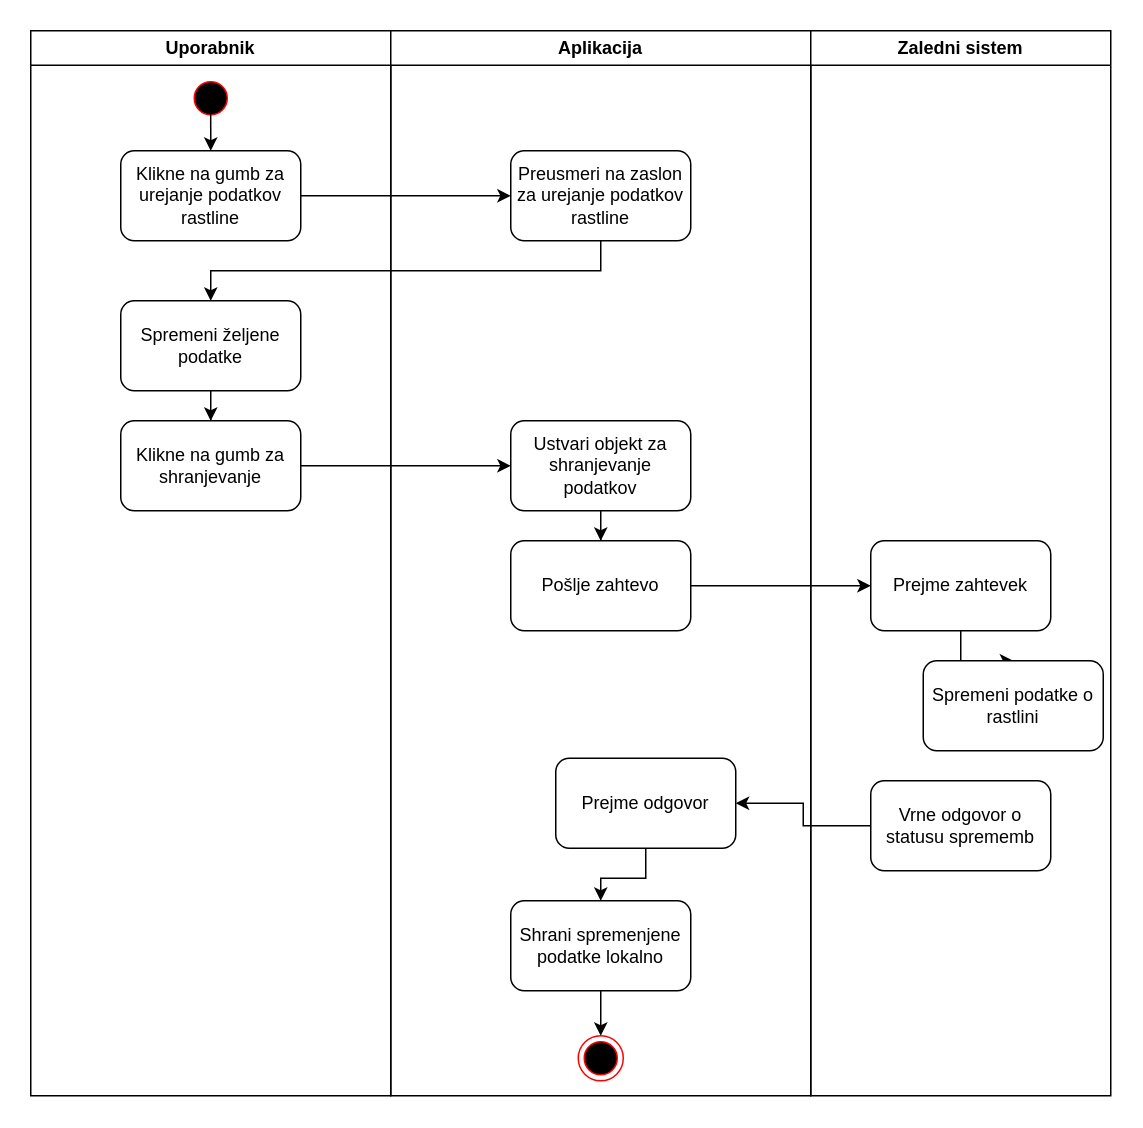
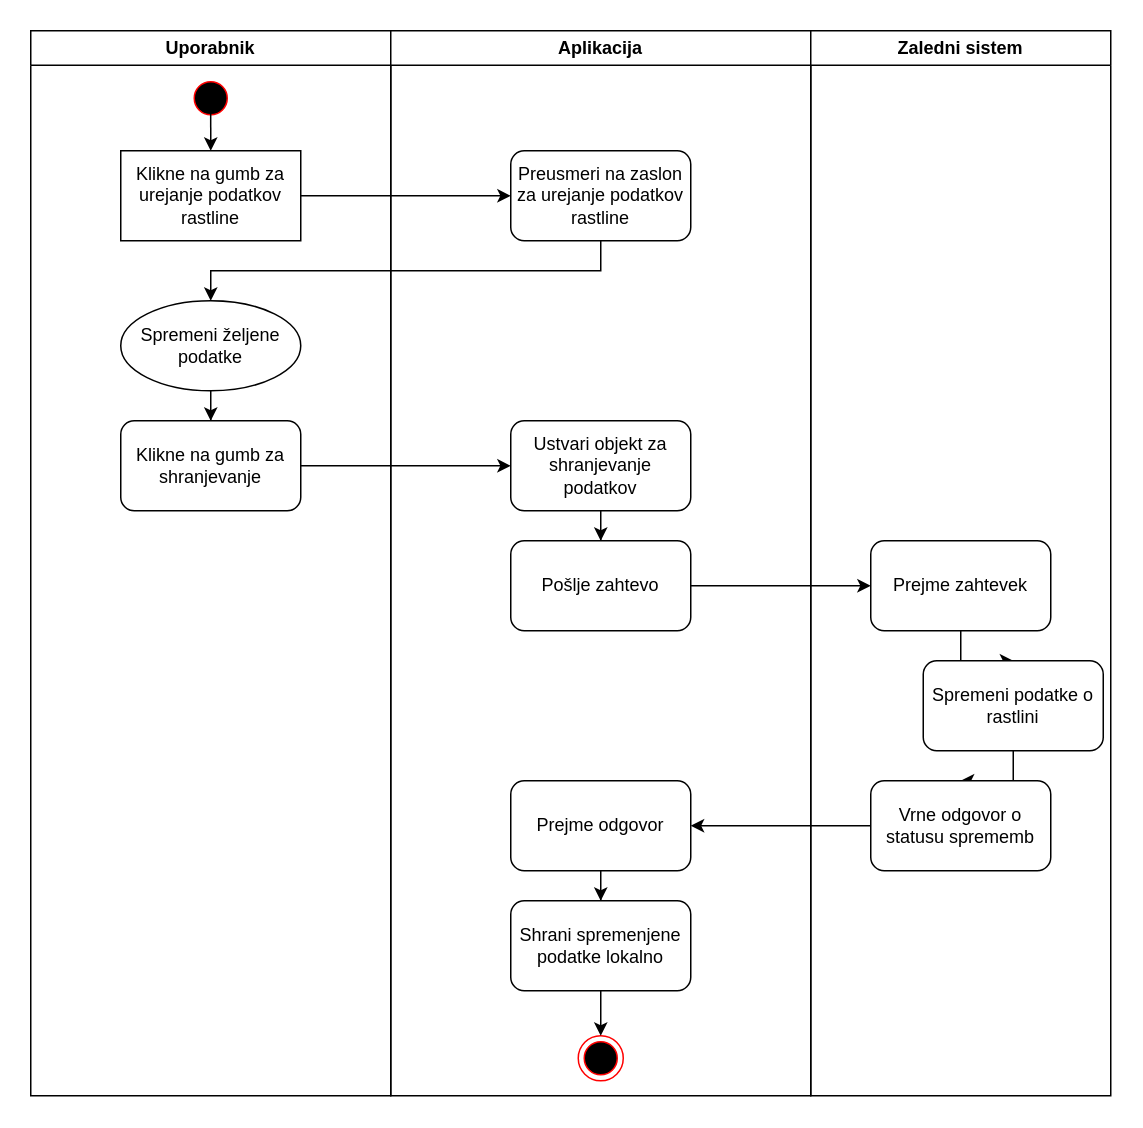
(211, 196) -> (211, 196)
(211, 346) -> (211, 346)
none -> (1013, 767)
(646, 803) -> (601, 826)
